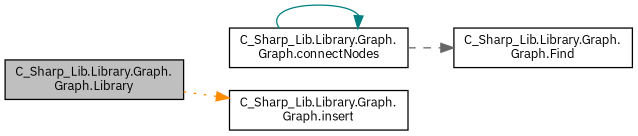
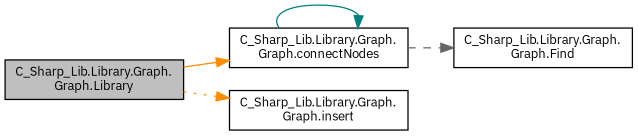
none -> (200, 65)
